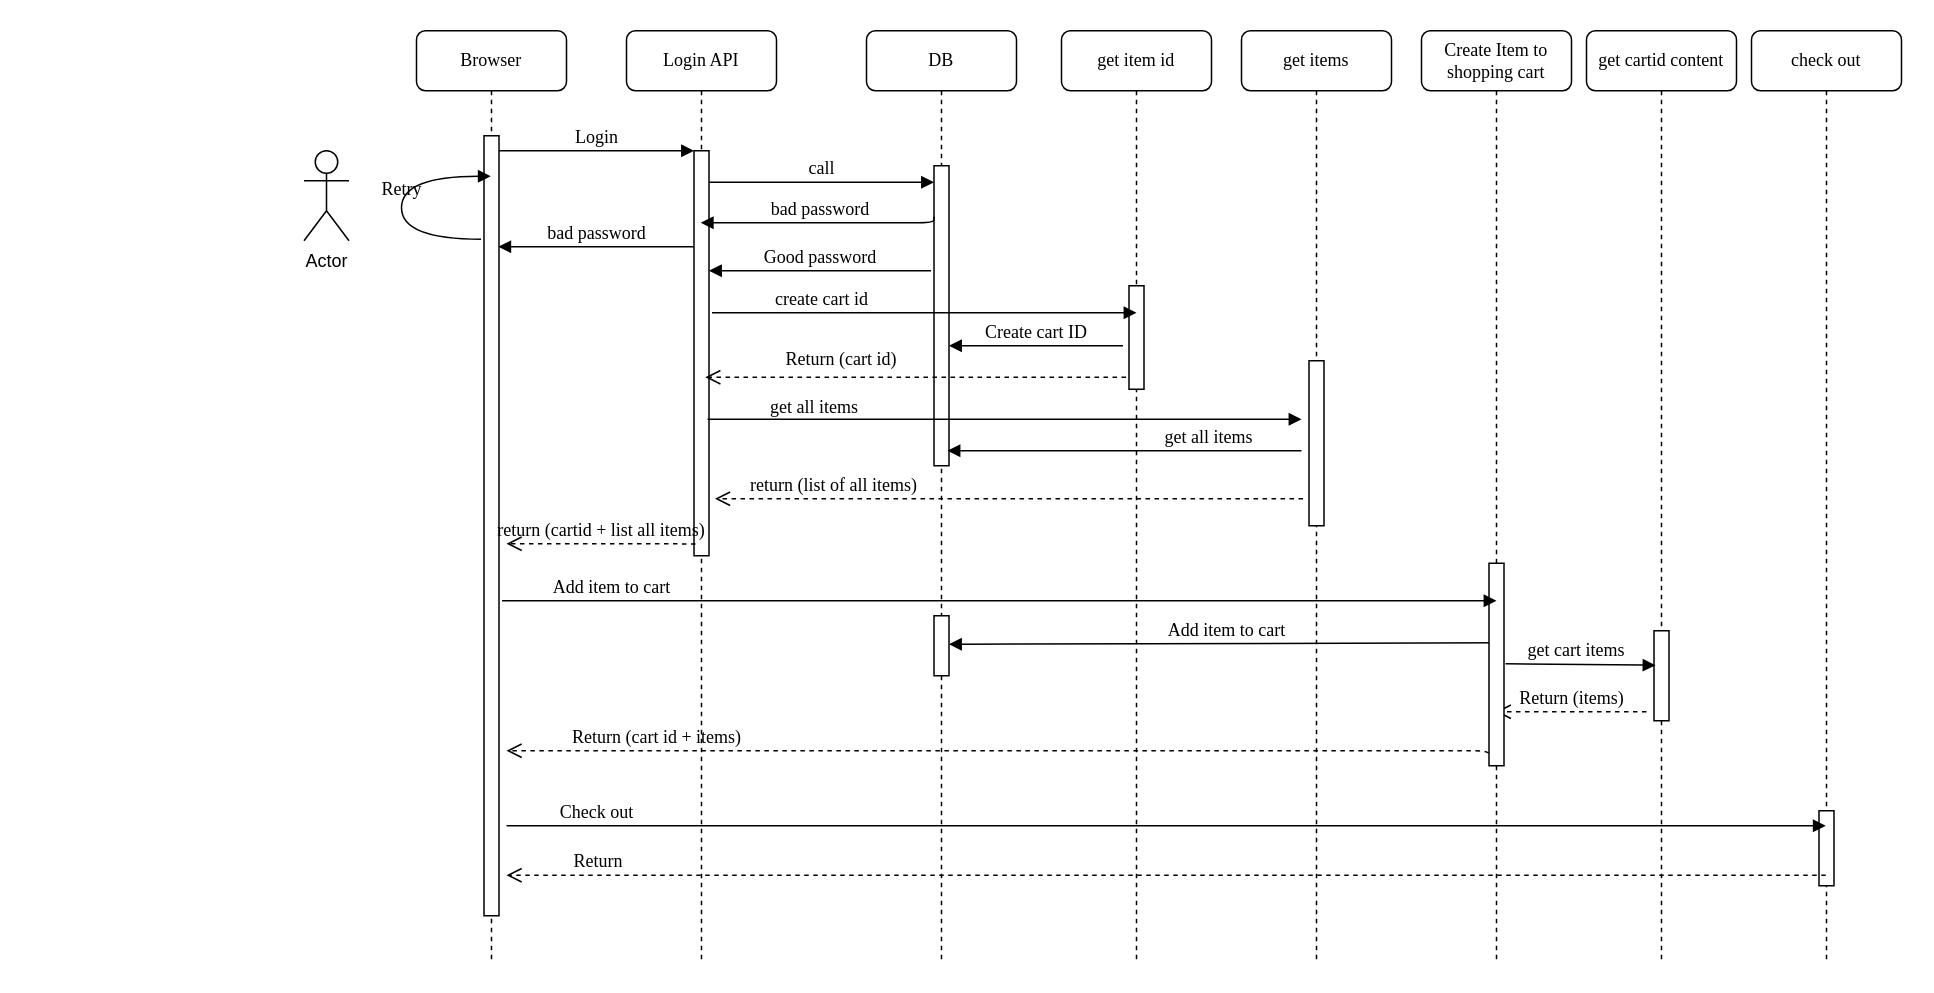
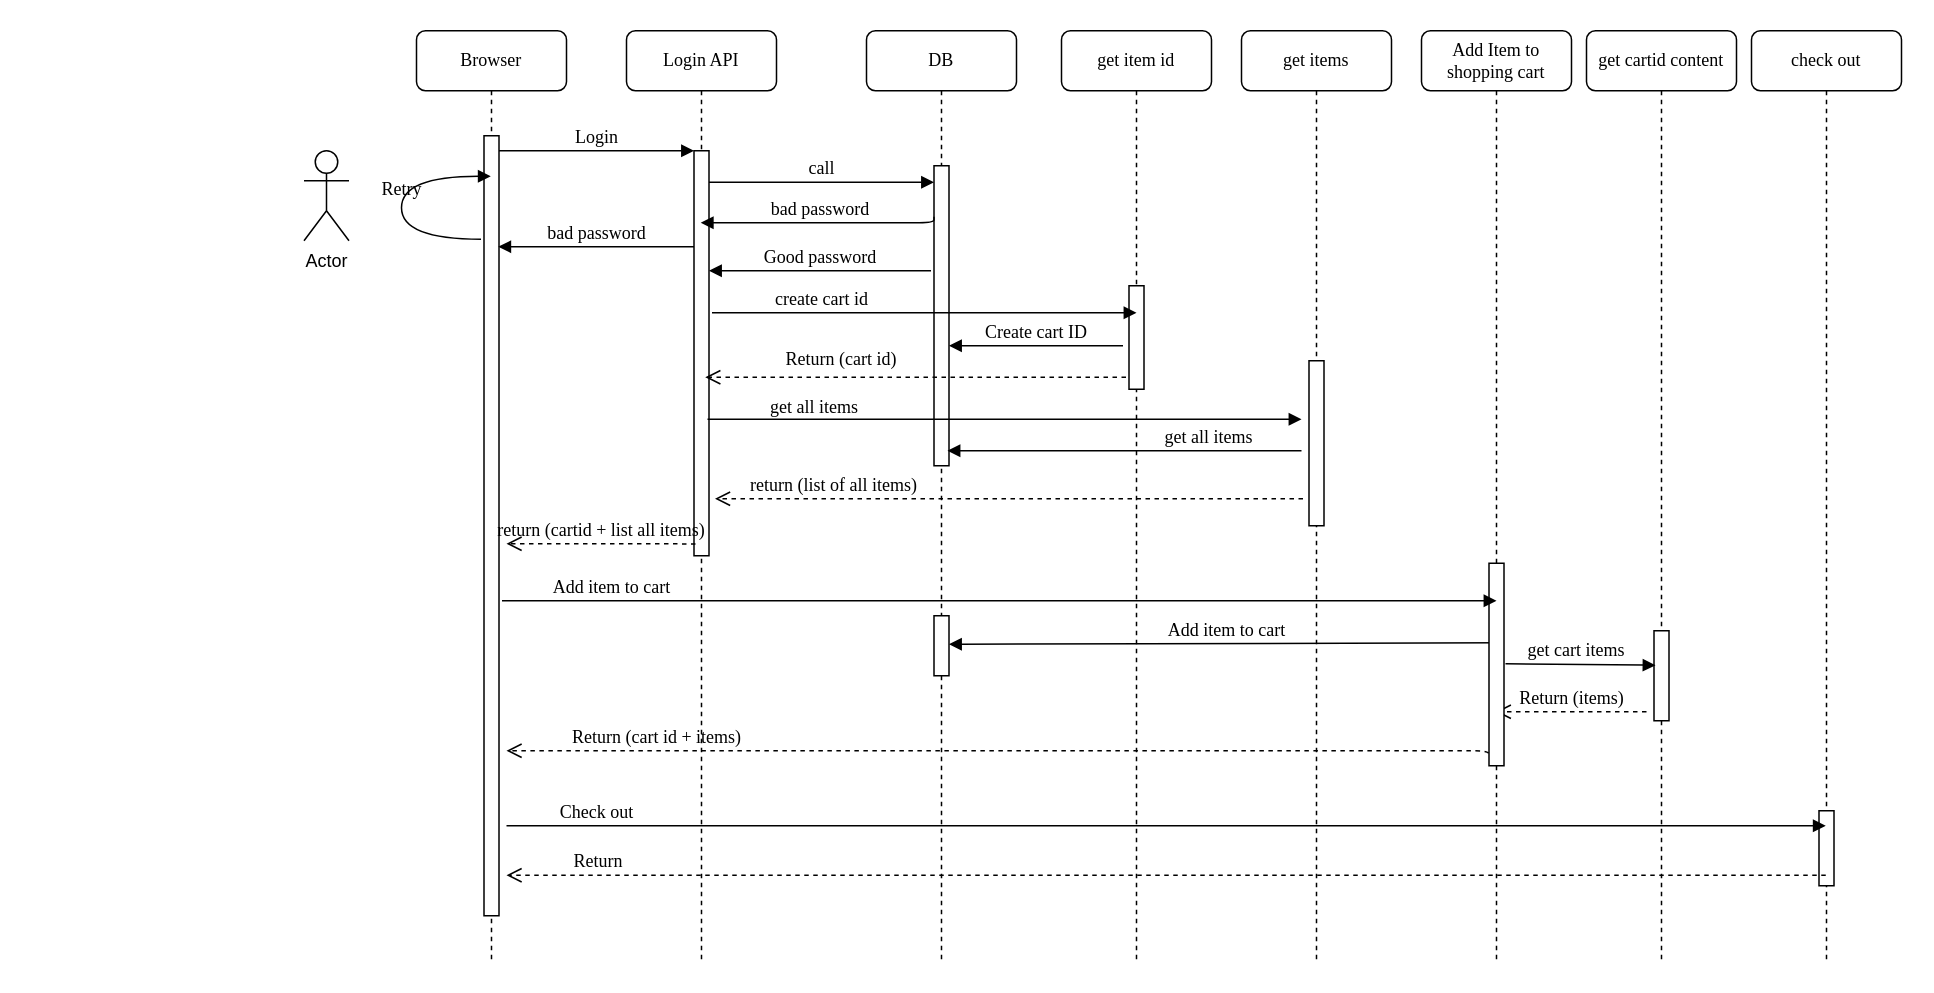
(1496, 61) -> (1496, 61)
